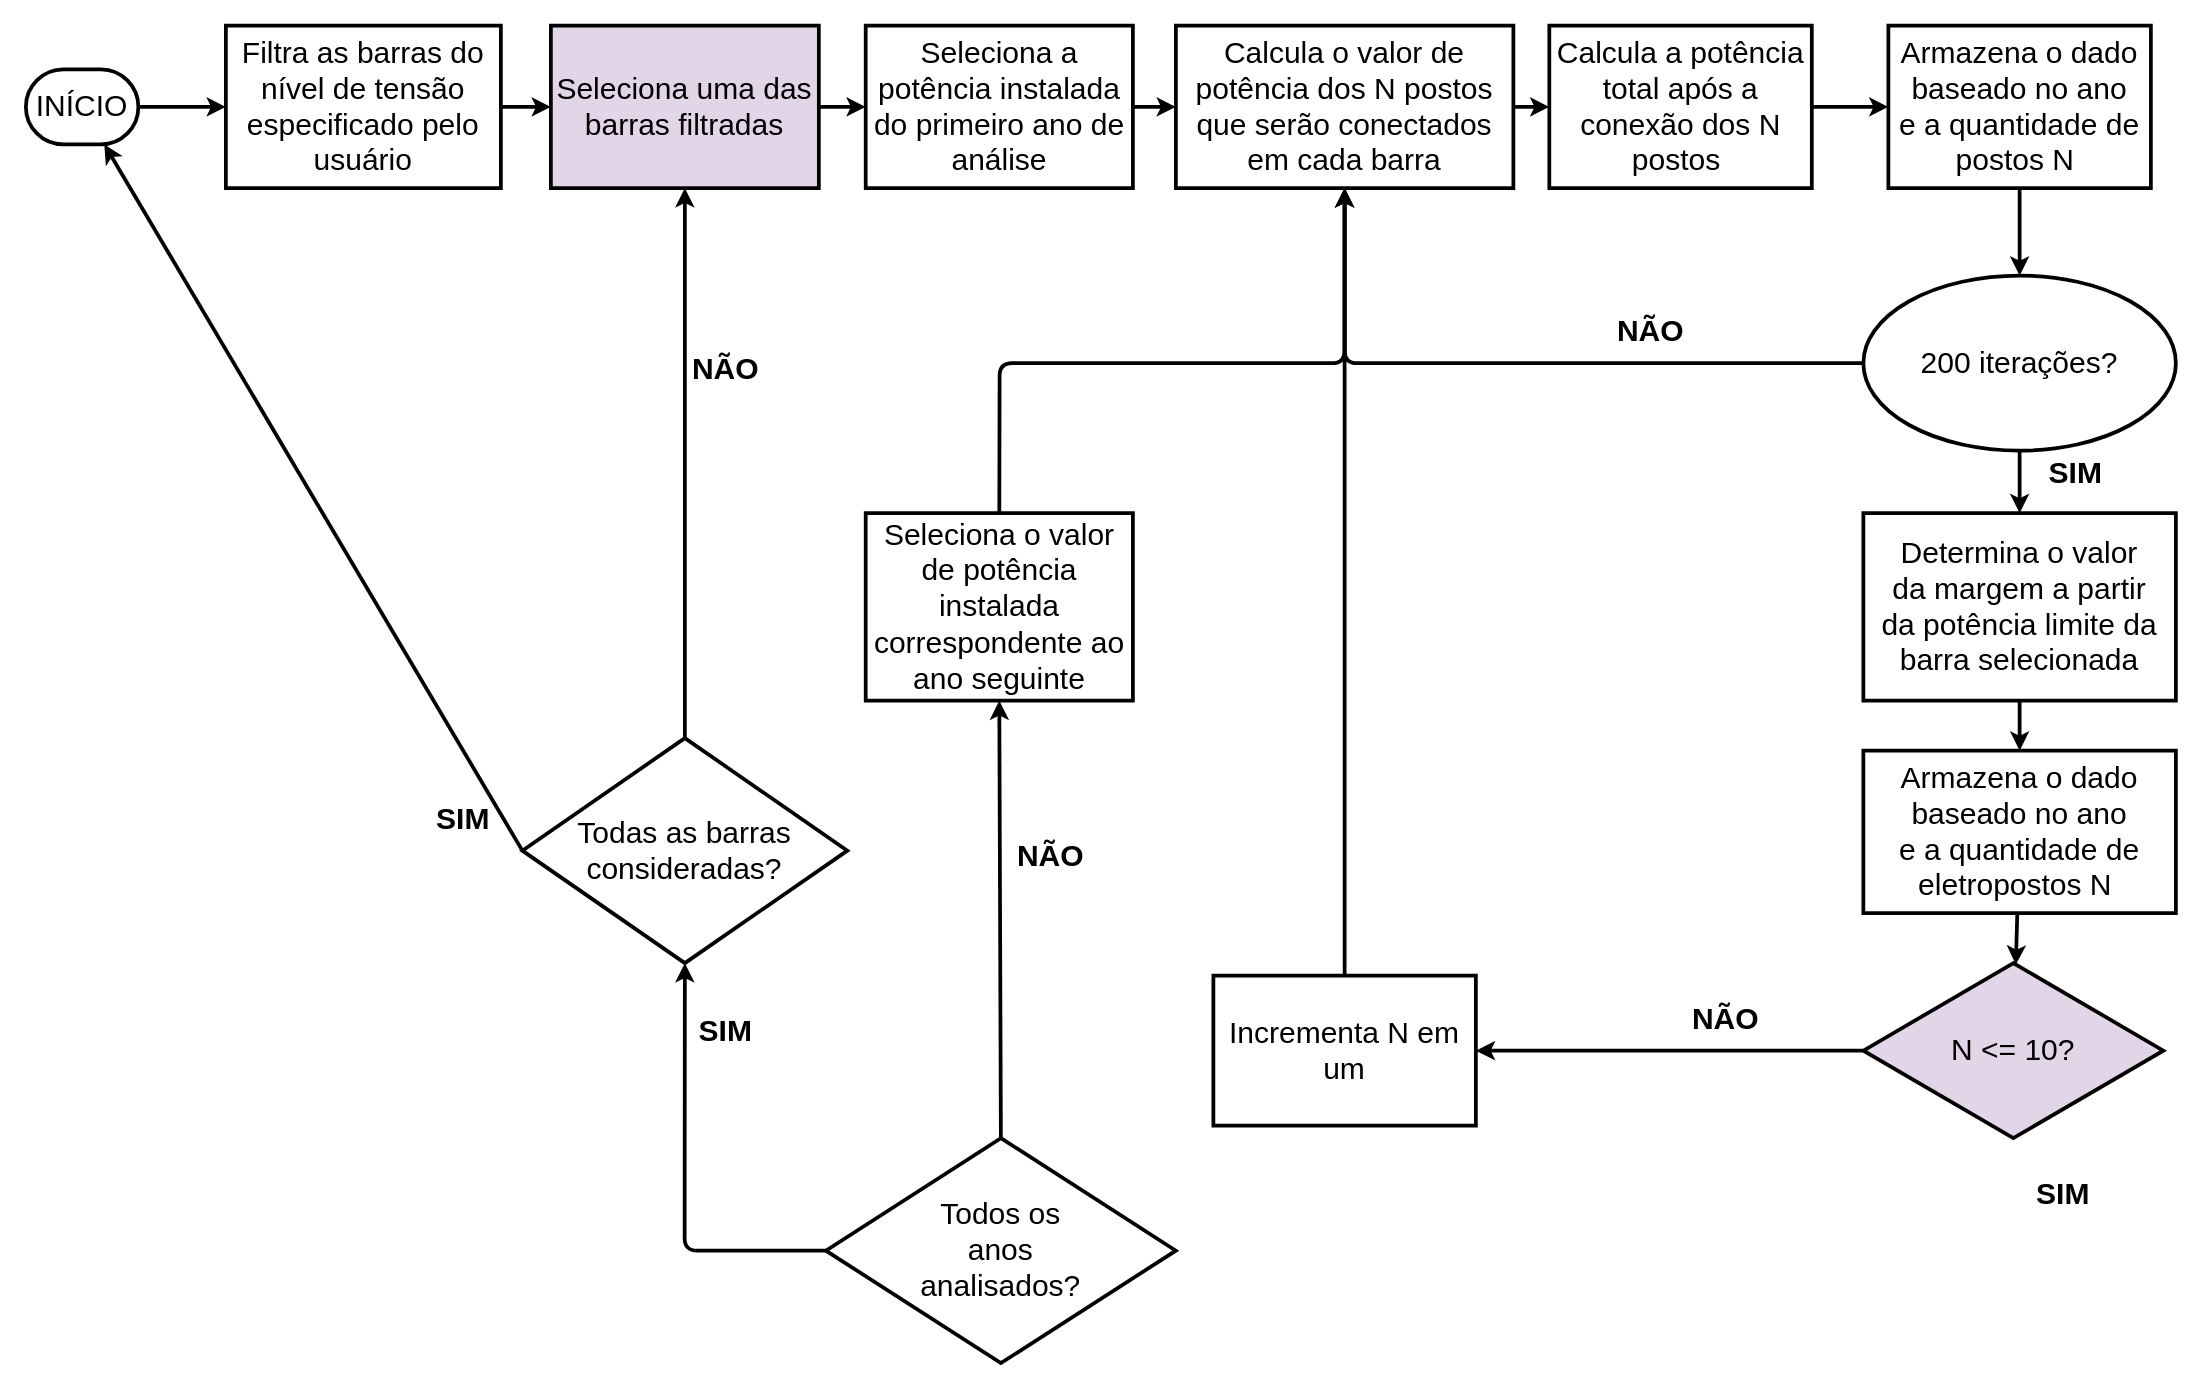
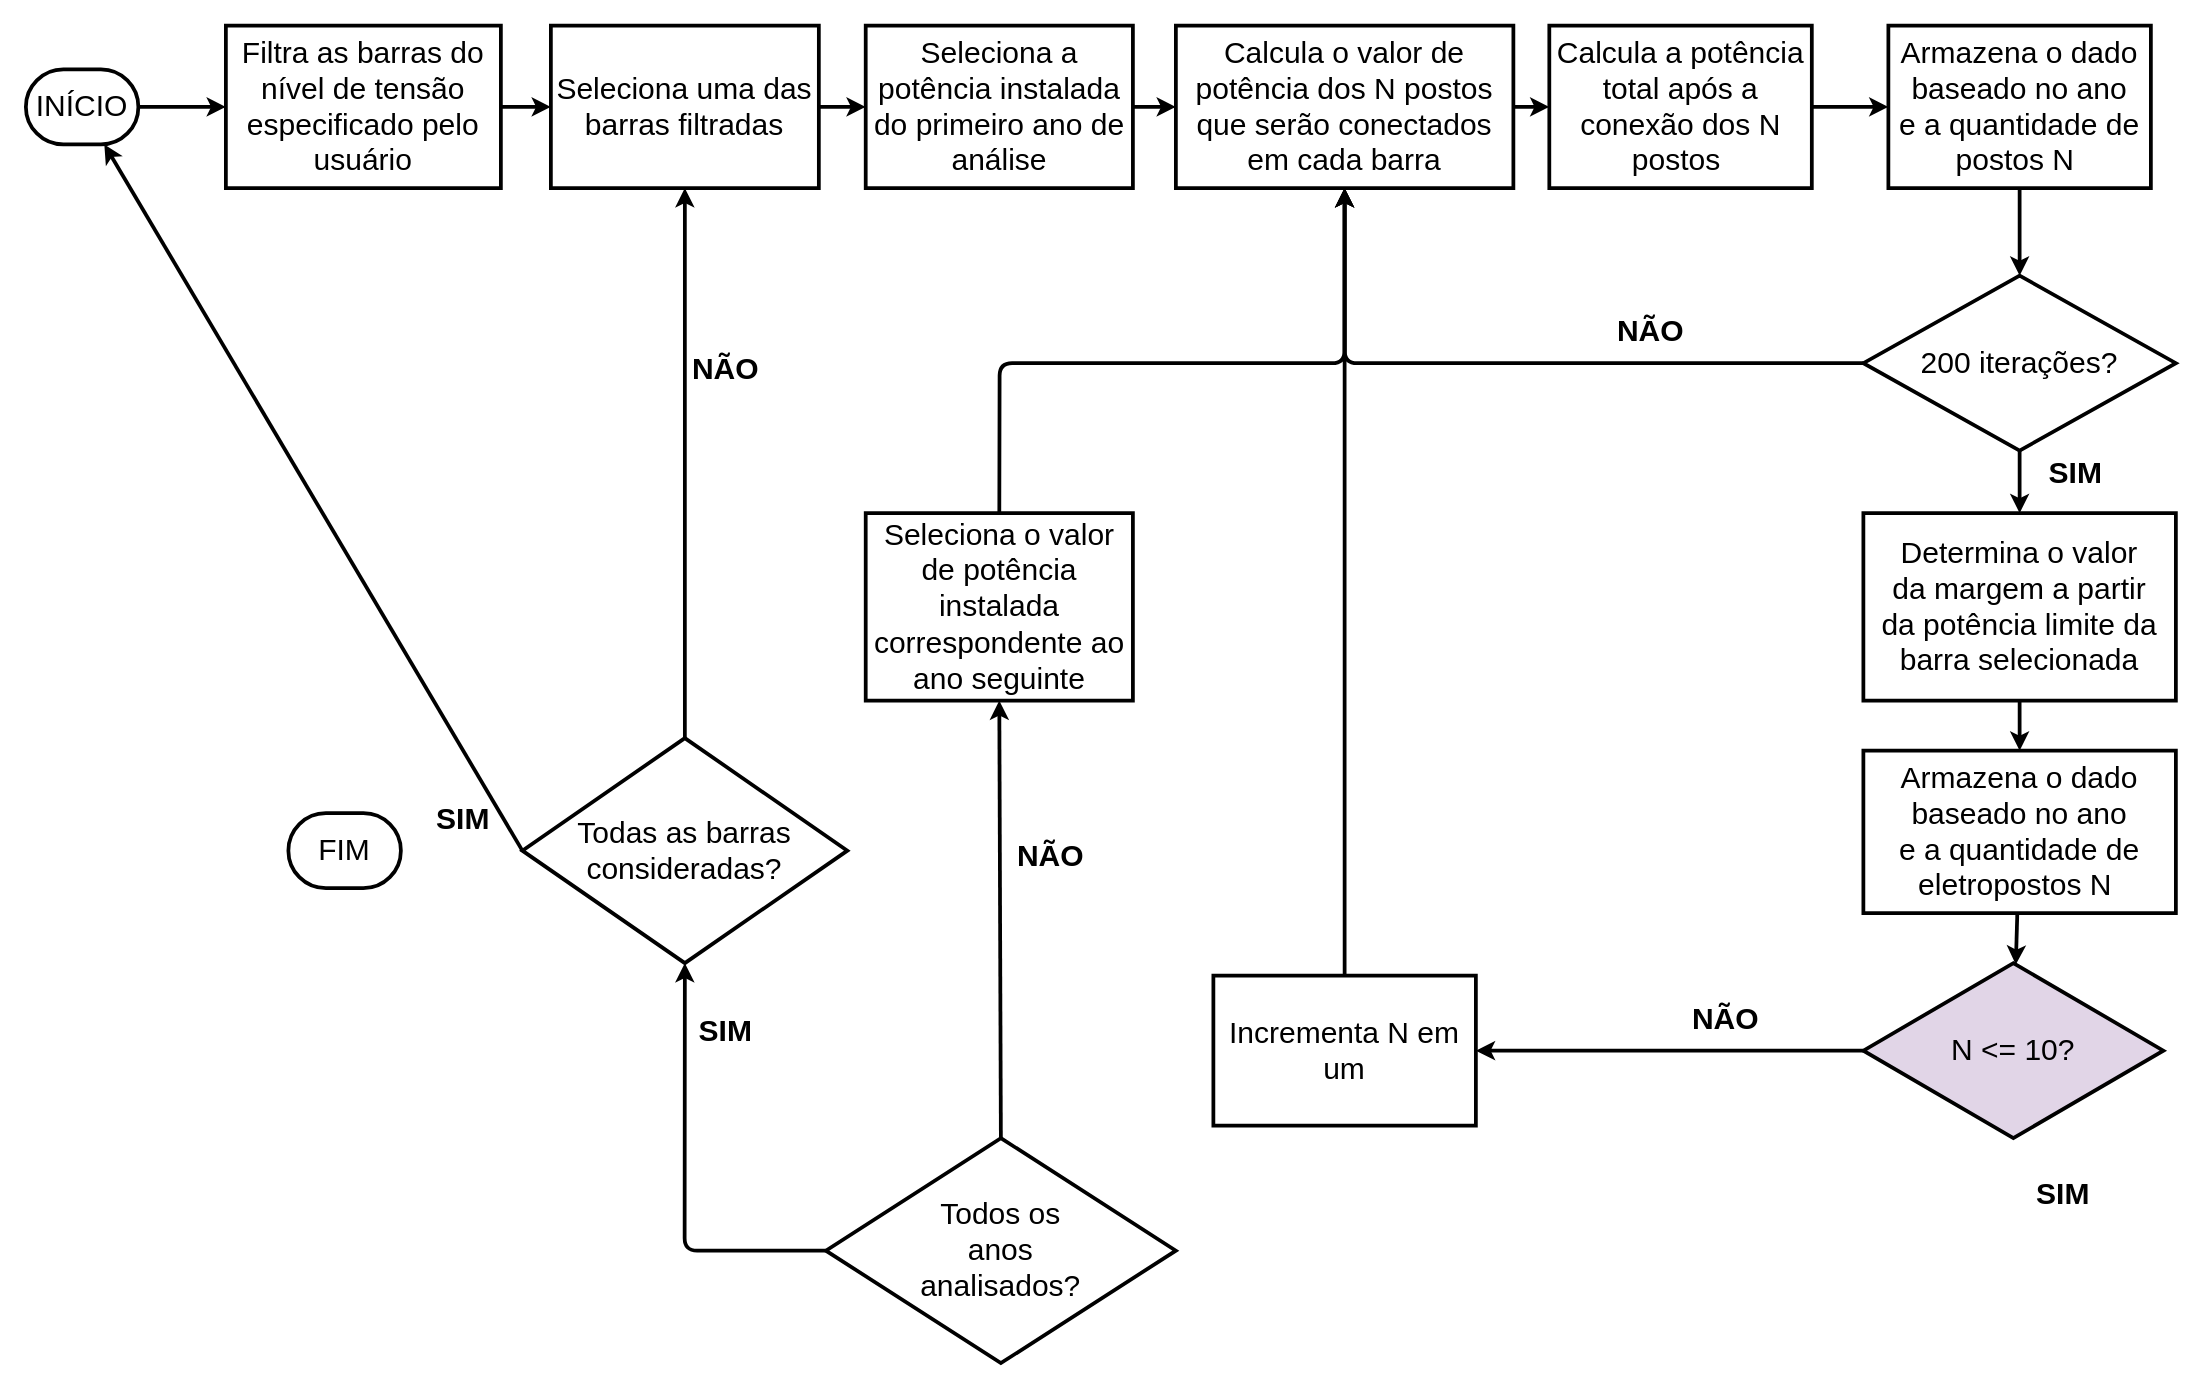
(685, 107) -> (685, 107)
(2019, 363) -> (2019, 363)
none -> (344, 851)
